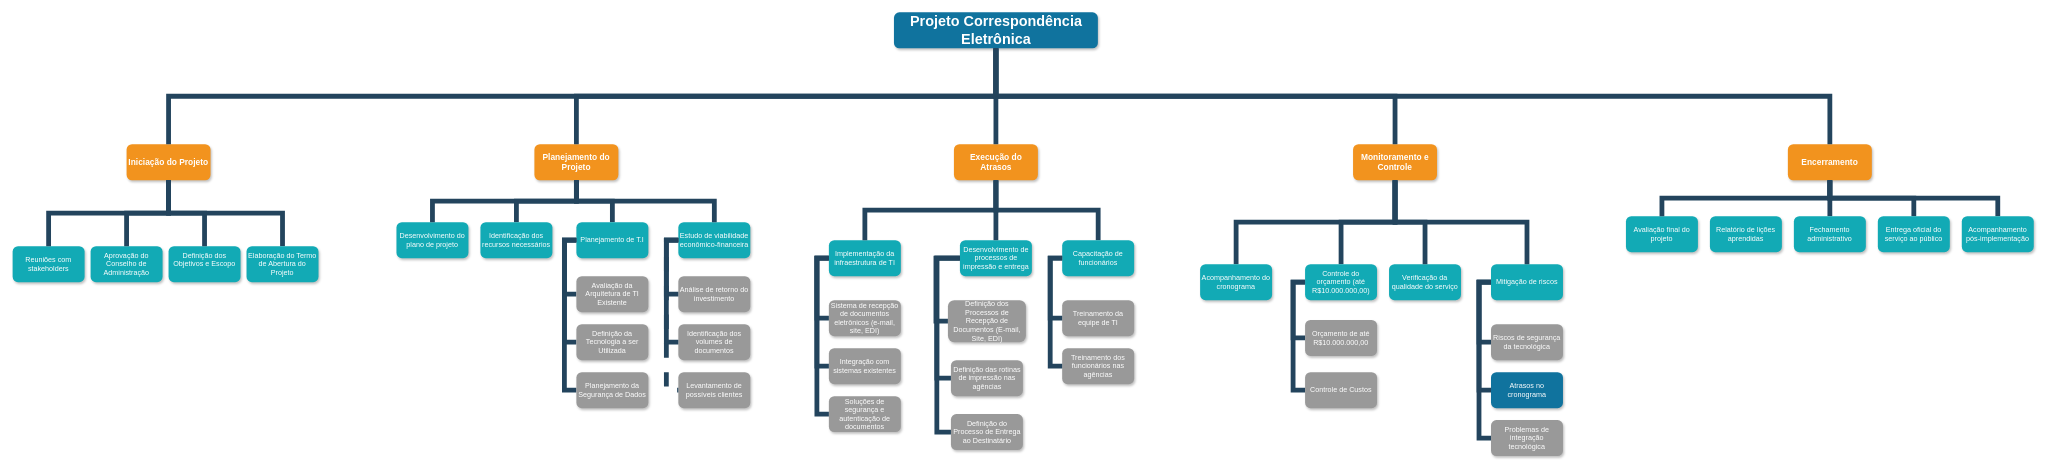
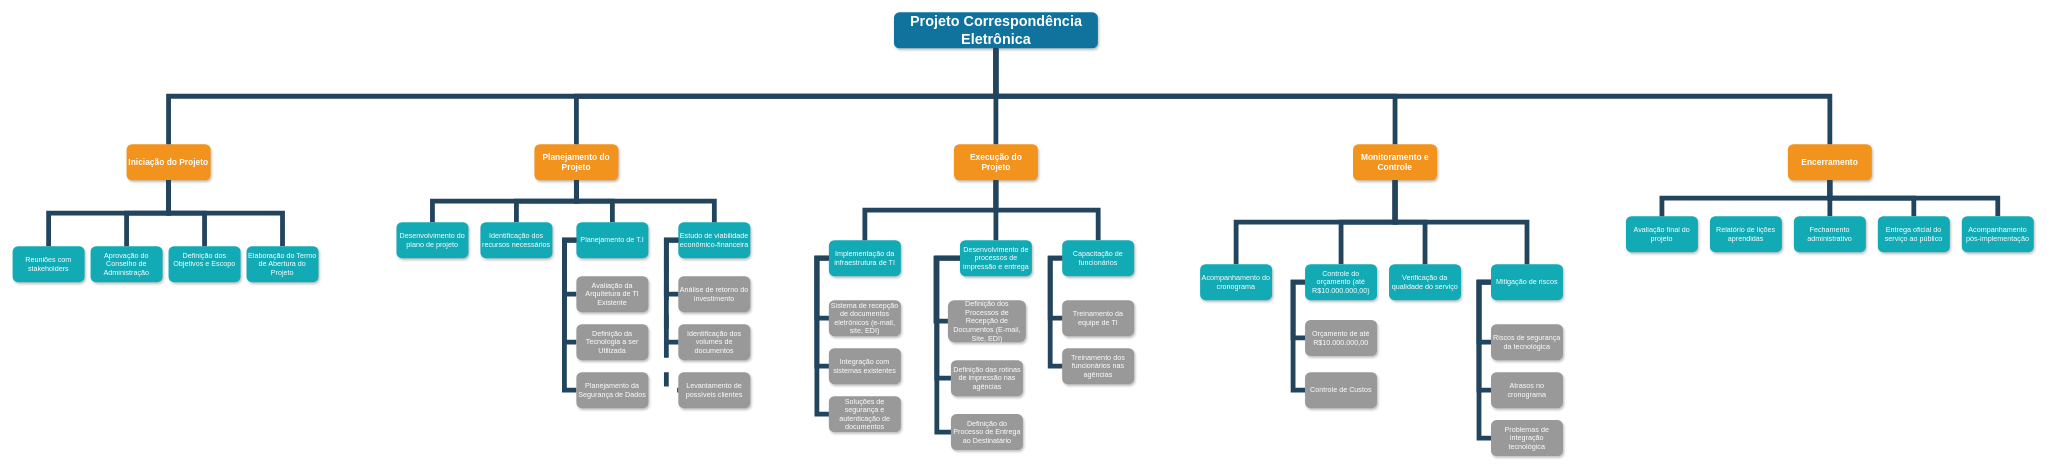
(996, 162) -> (996, 162)
(1527, 390) -> (1527, 390)
